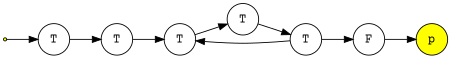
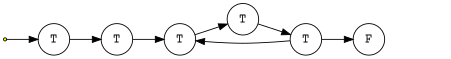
(432, 39) -> none
